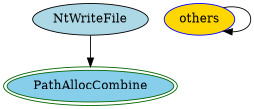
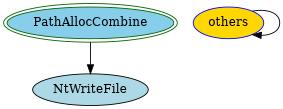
(90, 47) -> (90, 53)
